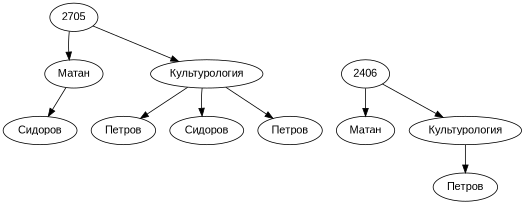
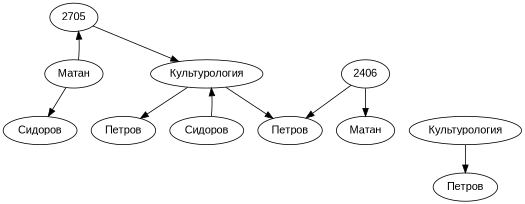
(69, 42) -> (79, 50)
(201, 98) -> (212, 106)
(409, 99) -> (332, 99)
